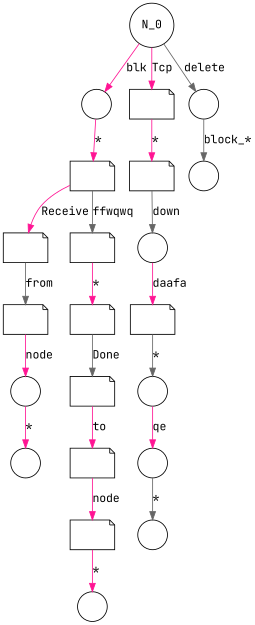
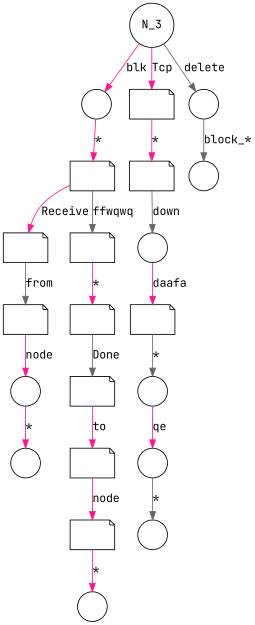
(152, 25) -> (152, 25)
